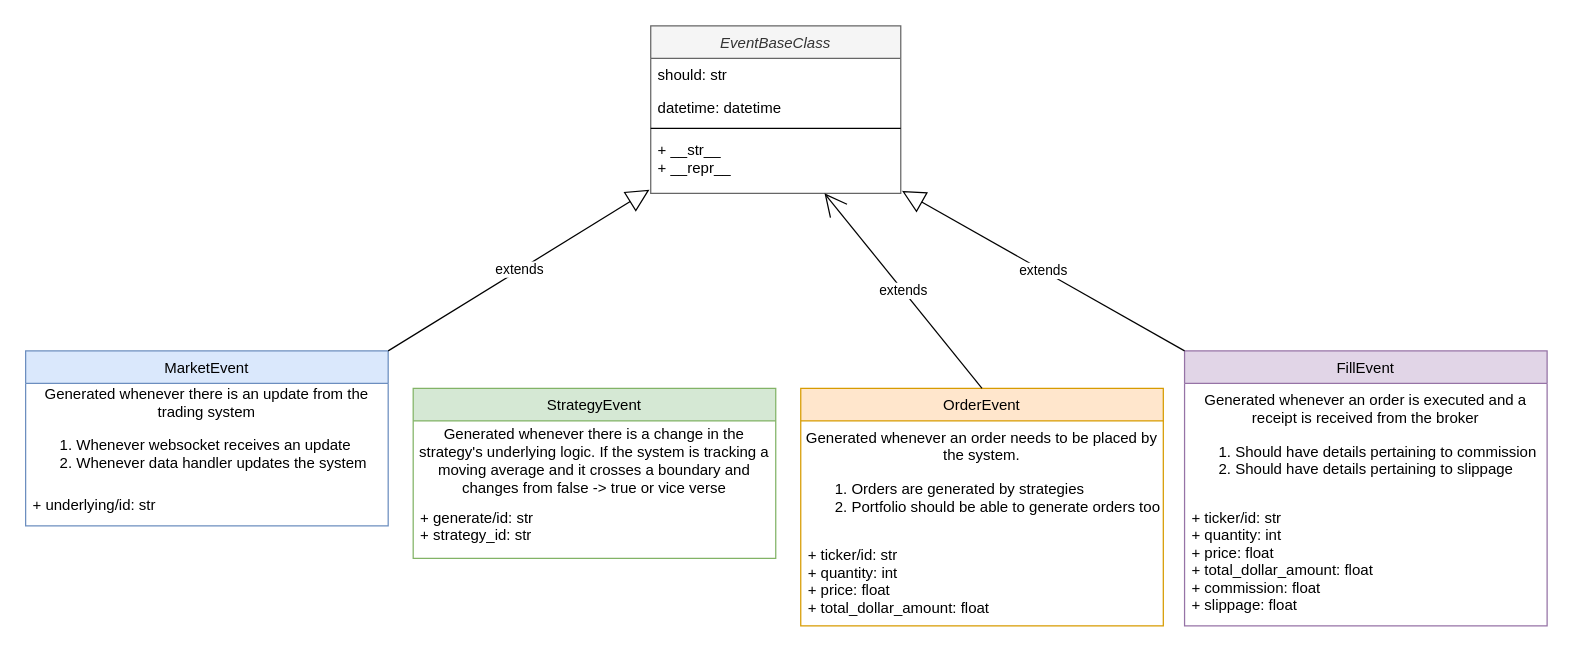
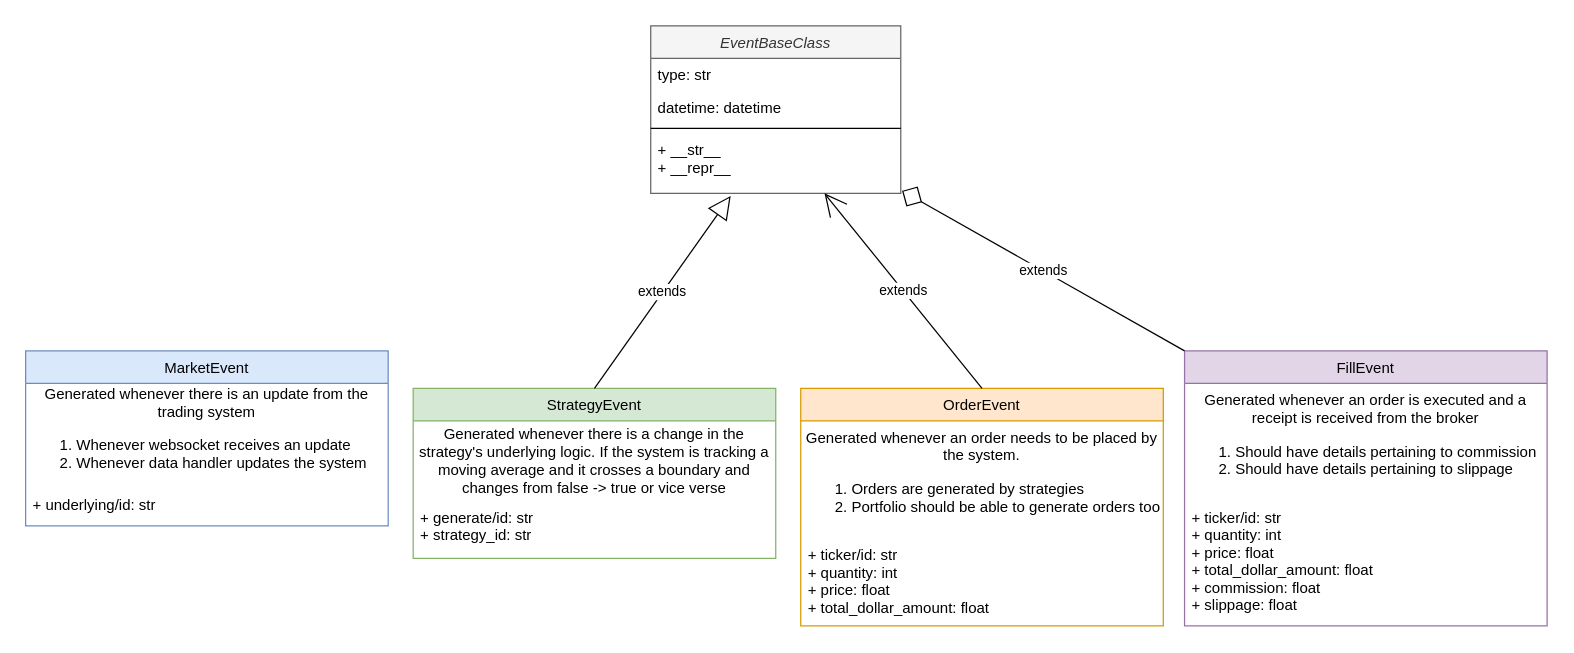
(698, 75) -> (691, 75)
(923, 203) -> (923, 203)
(508, 276) -> none
none -> (656, 302)
